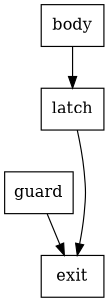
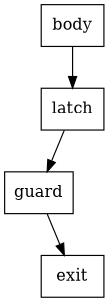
(85, 187) -> (58, 146)
